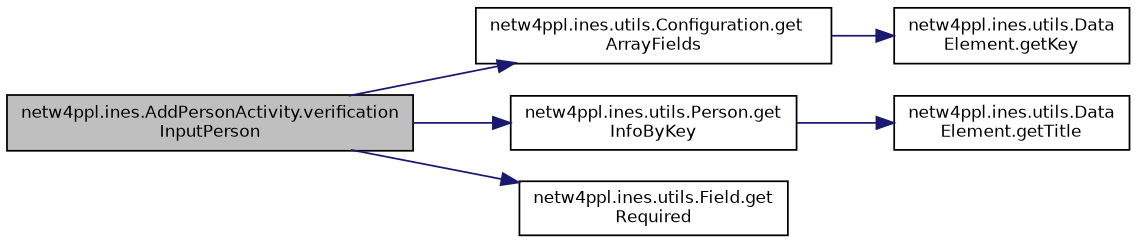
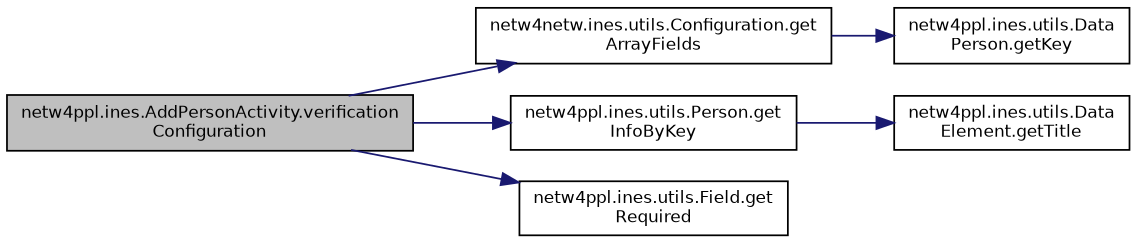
(654, 36) -> (654, 36)
(1012, 36) -> (1012, 36)
(210, 123) -> (210, 123)
